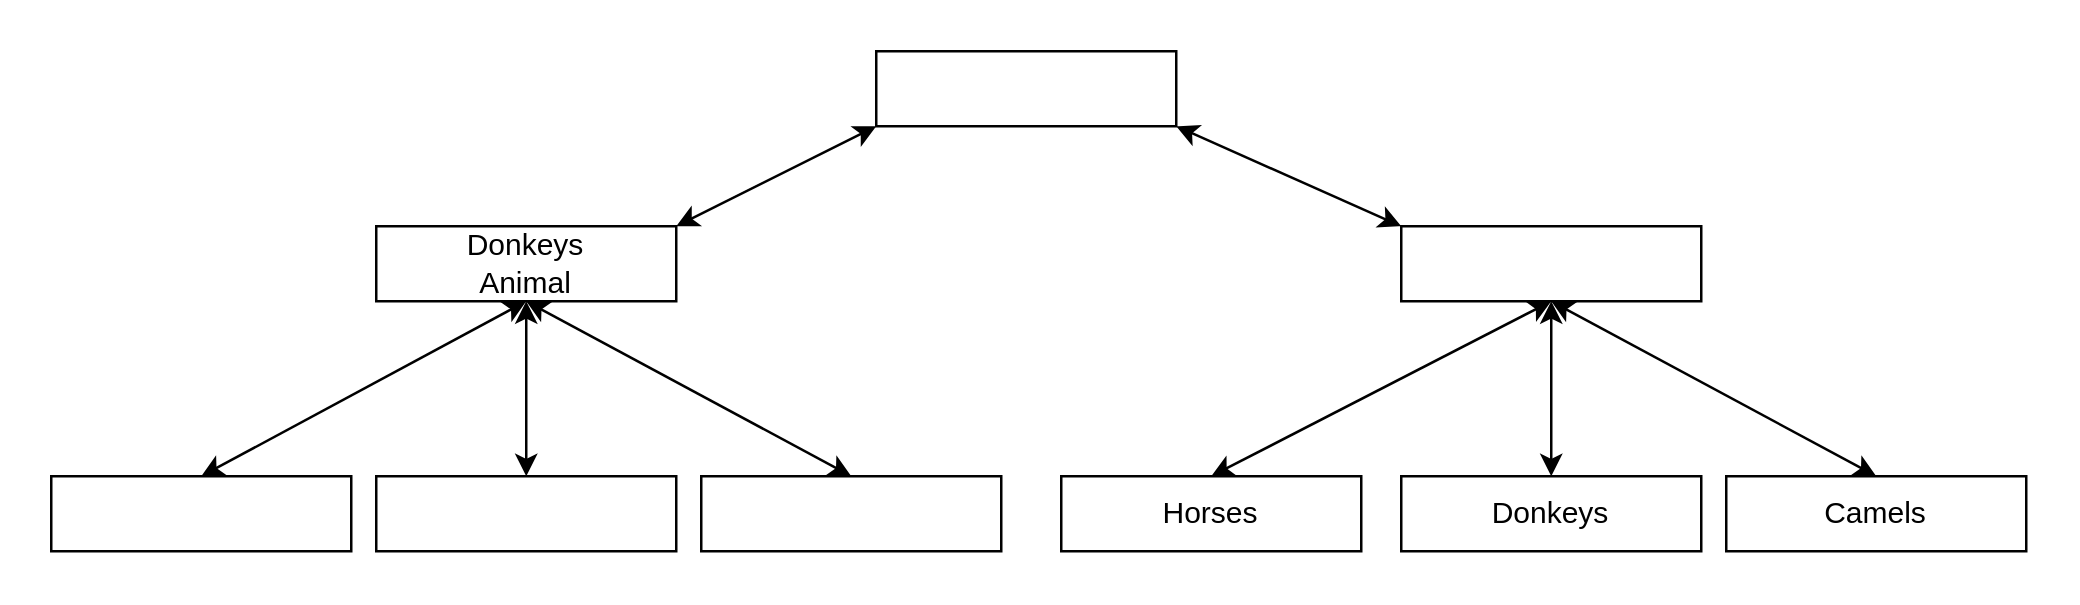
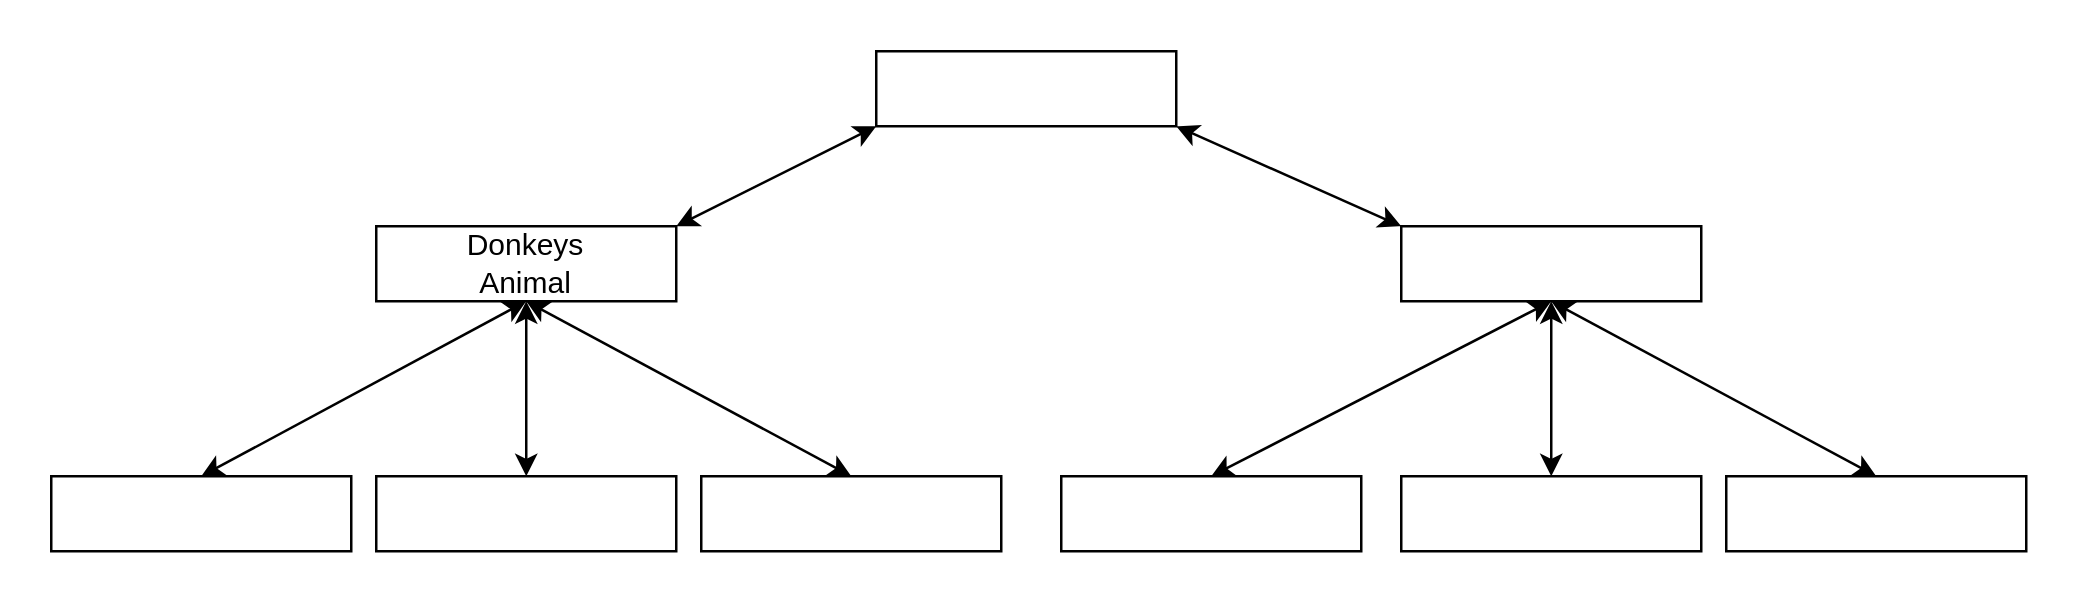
(1211, 514) -> none
(1551, 514) -> none
(1876, 514) -> none
